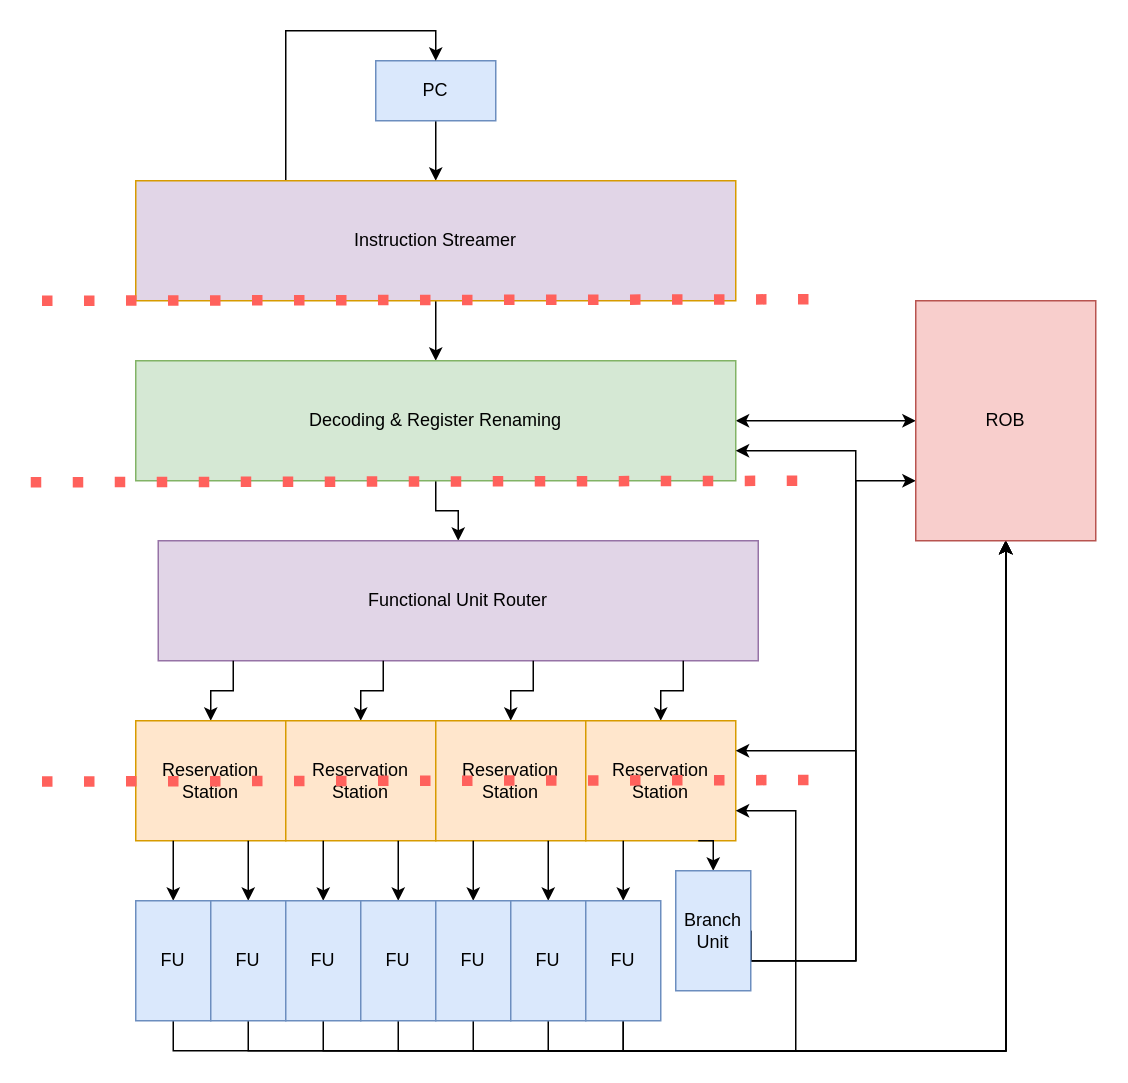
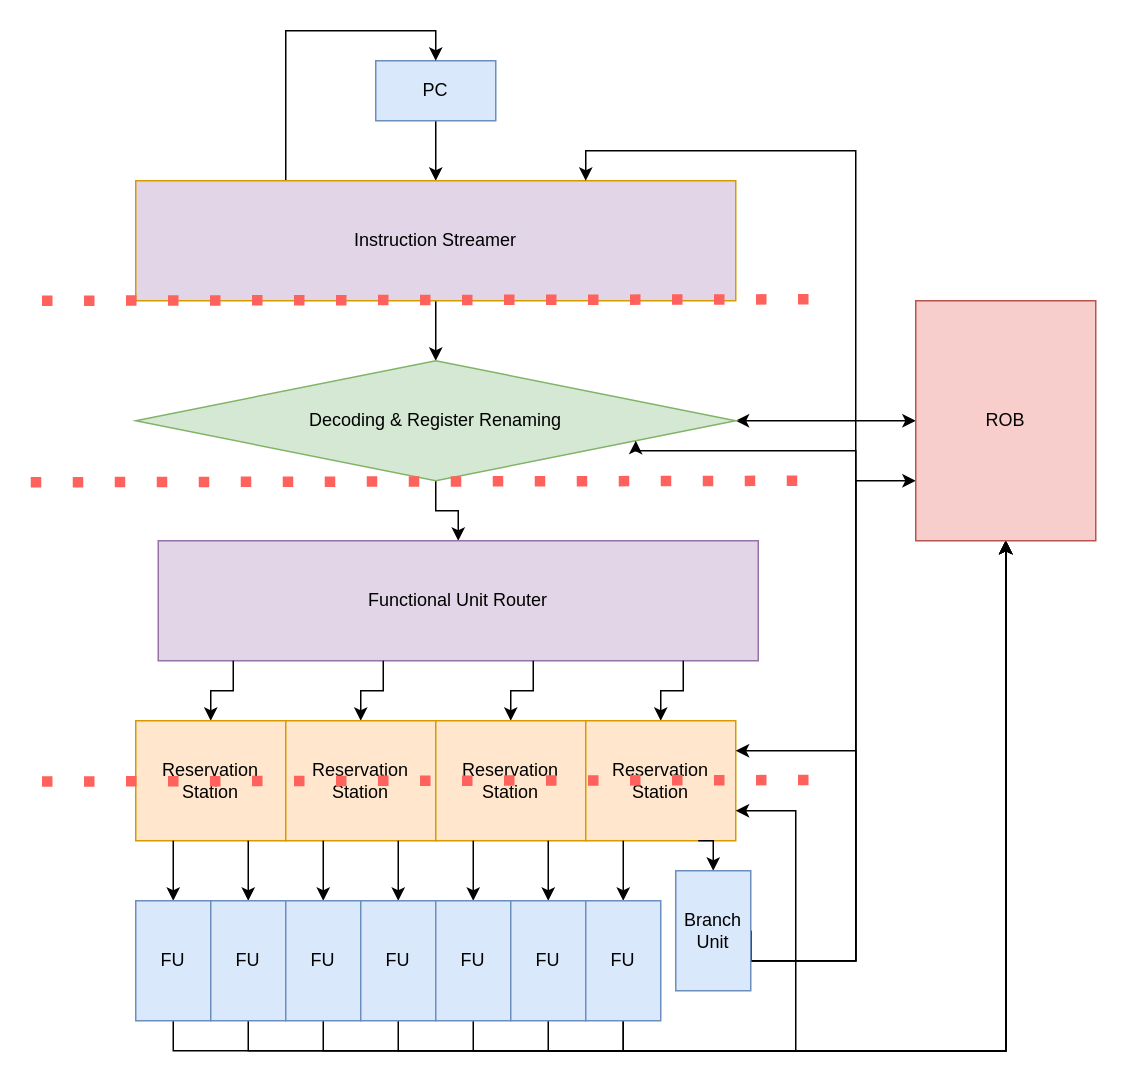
none -> (856, 155)
(436, 421) -> (436, 421)
